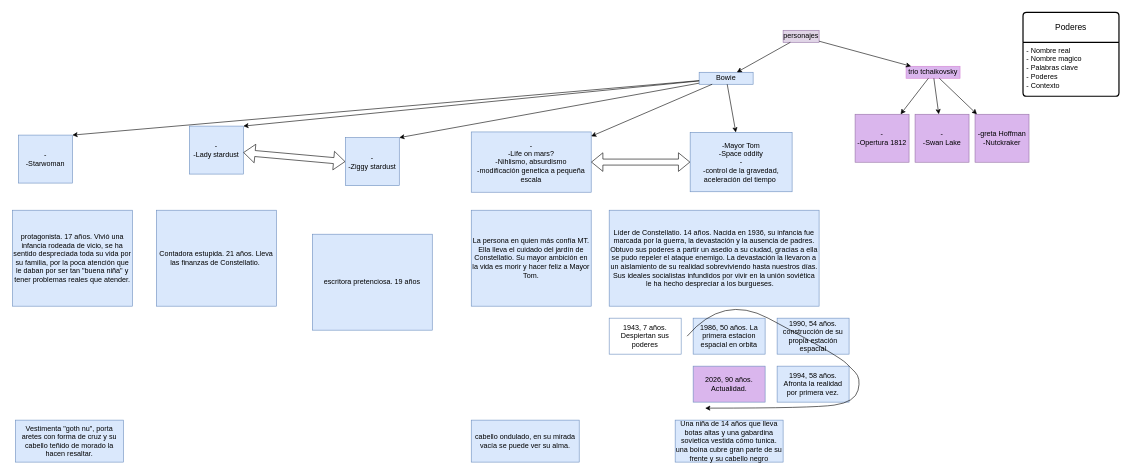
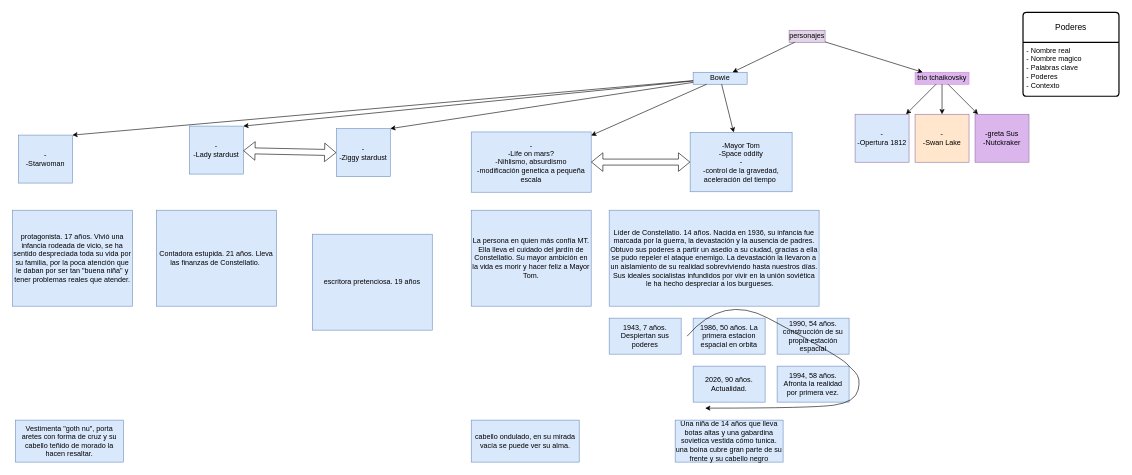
(801, 36) -> (807, 36)
(933, 72) -> (942, 78)
(726, 78) -> (720, 78)
(882, 138) -> (882, 138)
(942, 138) -> (942, 138)
(1002, 138) -> (1002, 138)
(372, 162) -> (363, 153)
(645, 336) -> (645, 336)
(729, 384) -> (729, 384)
